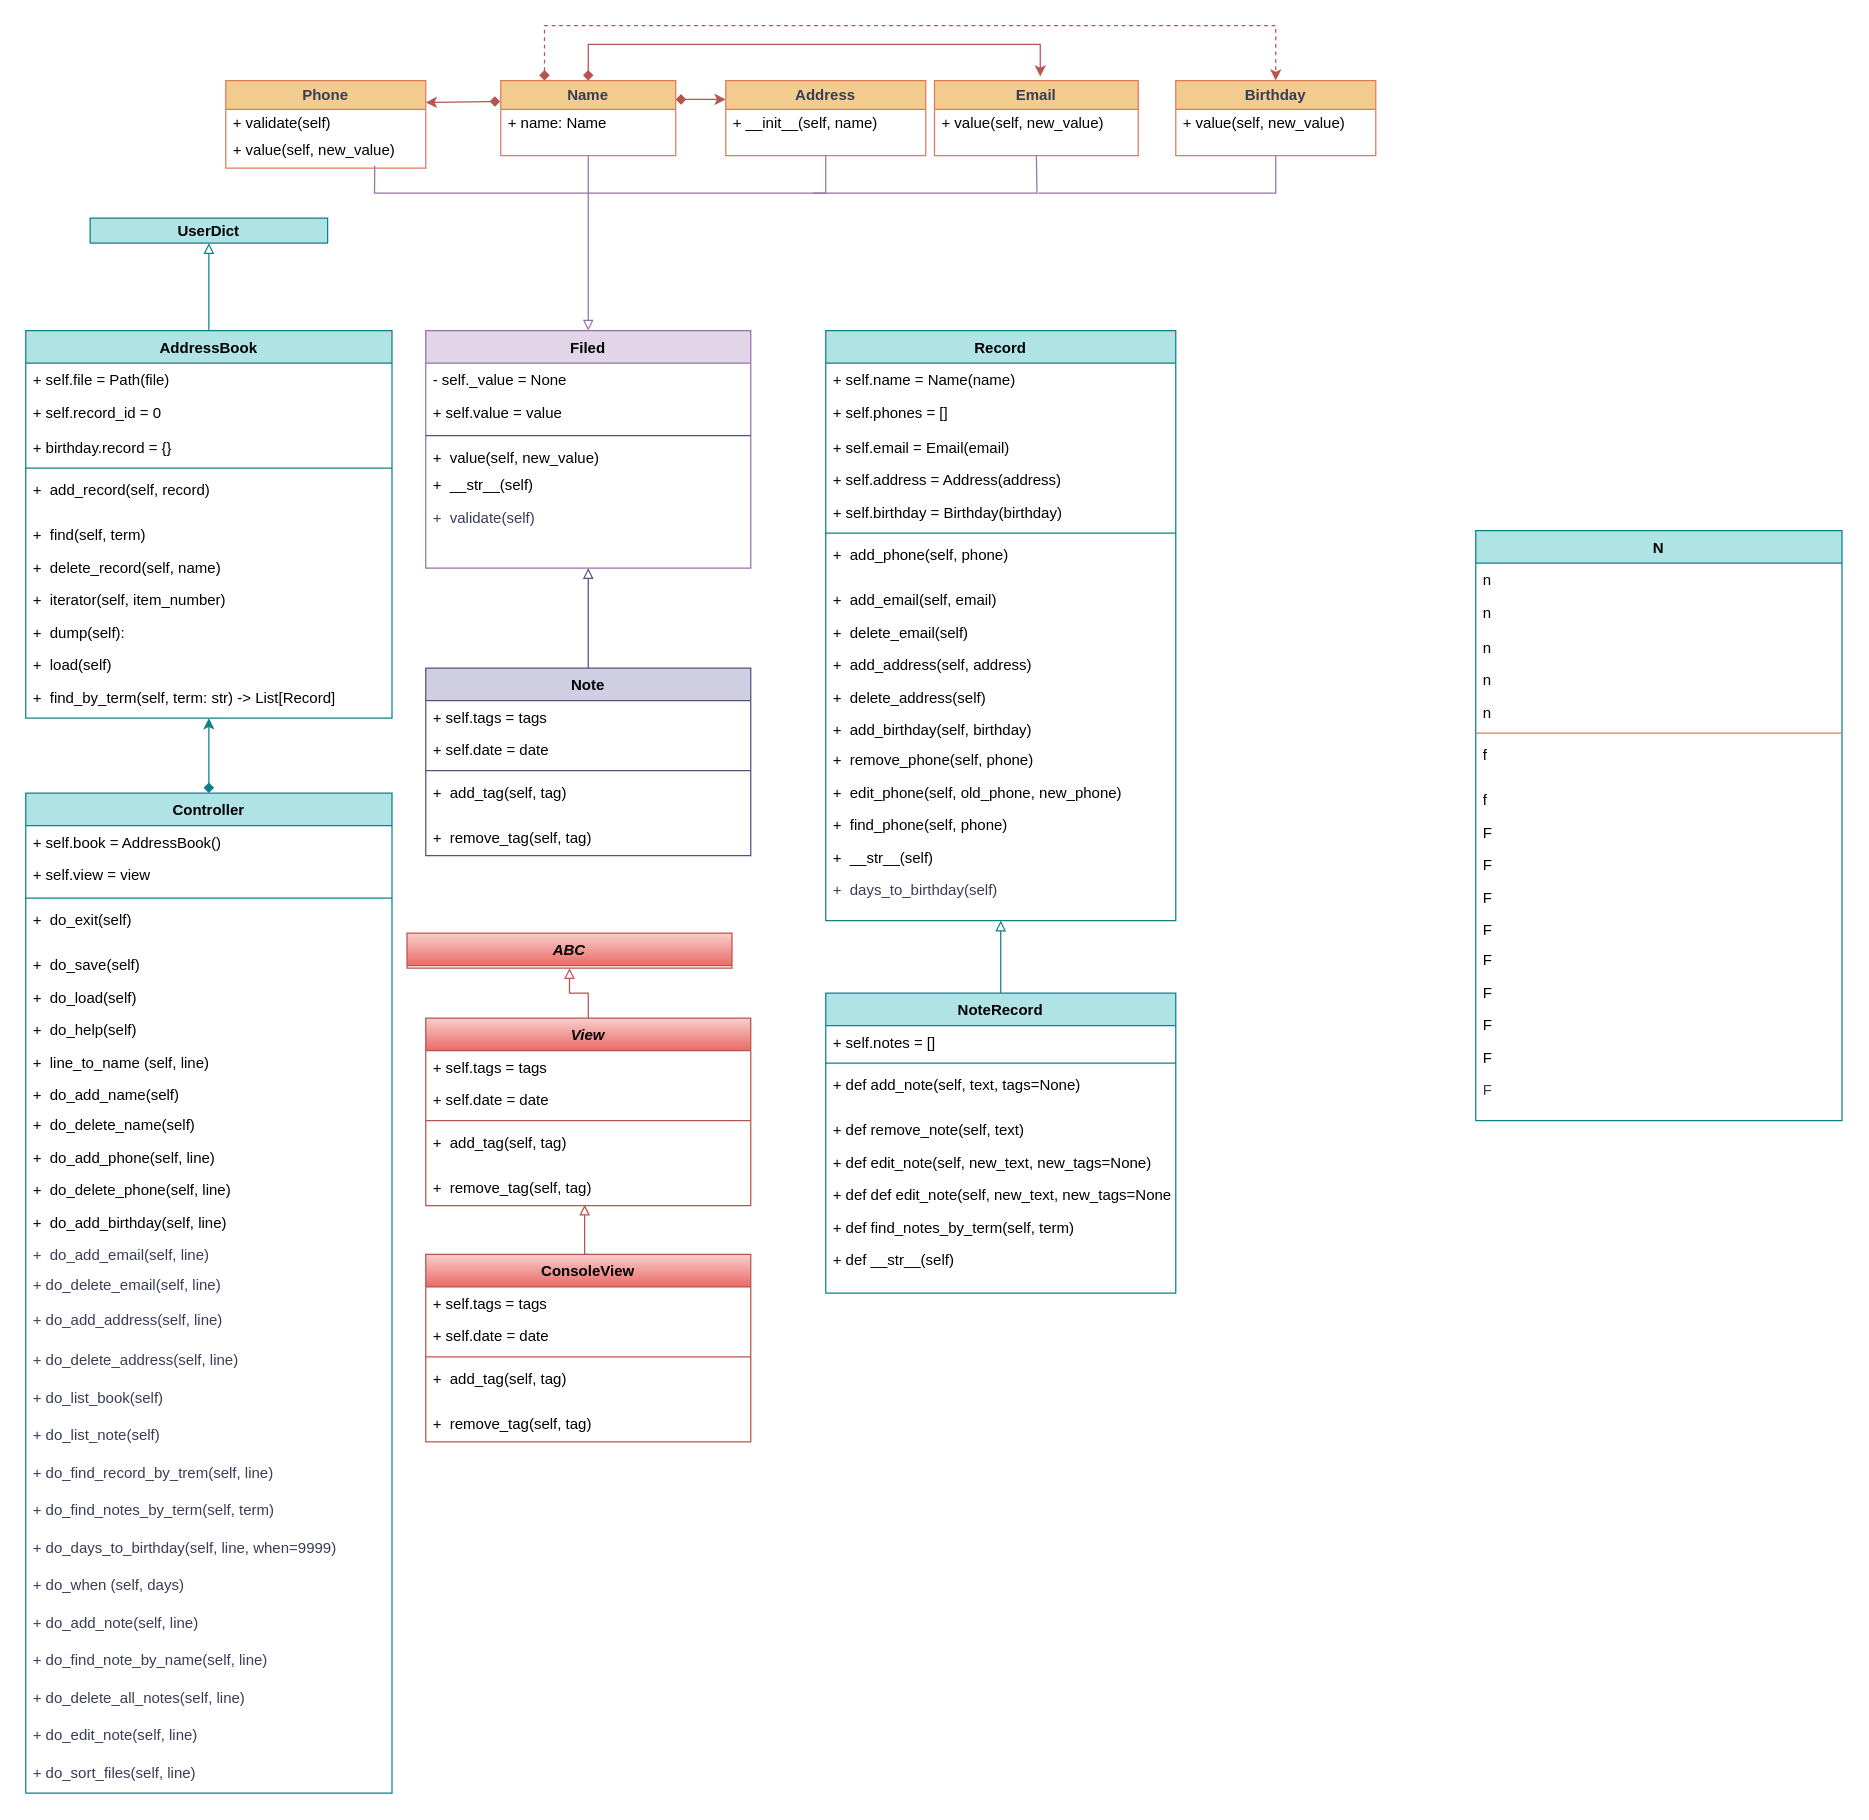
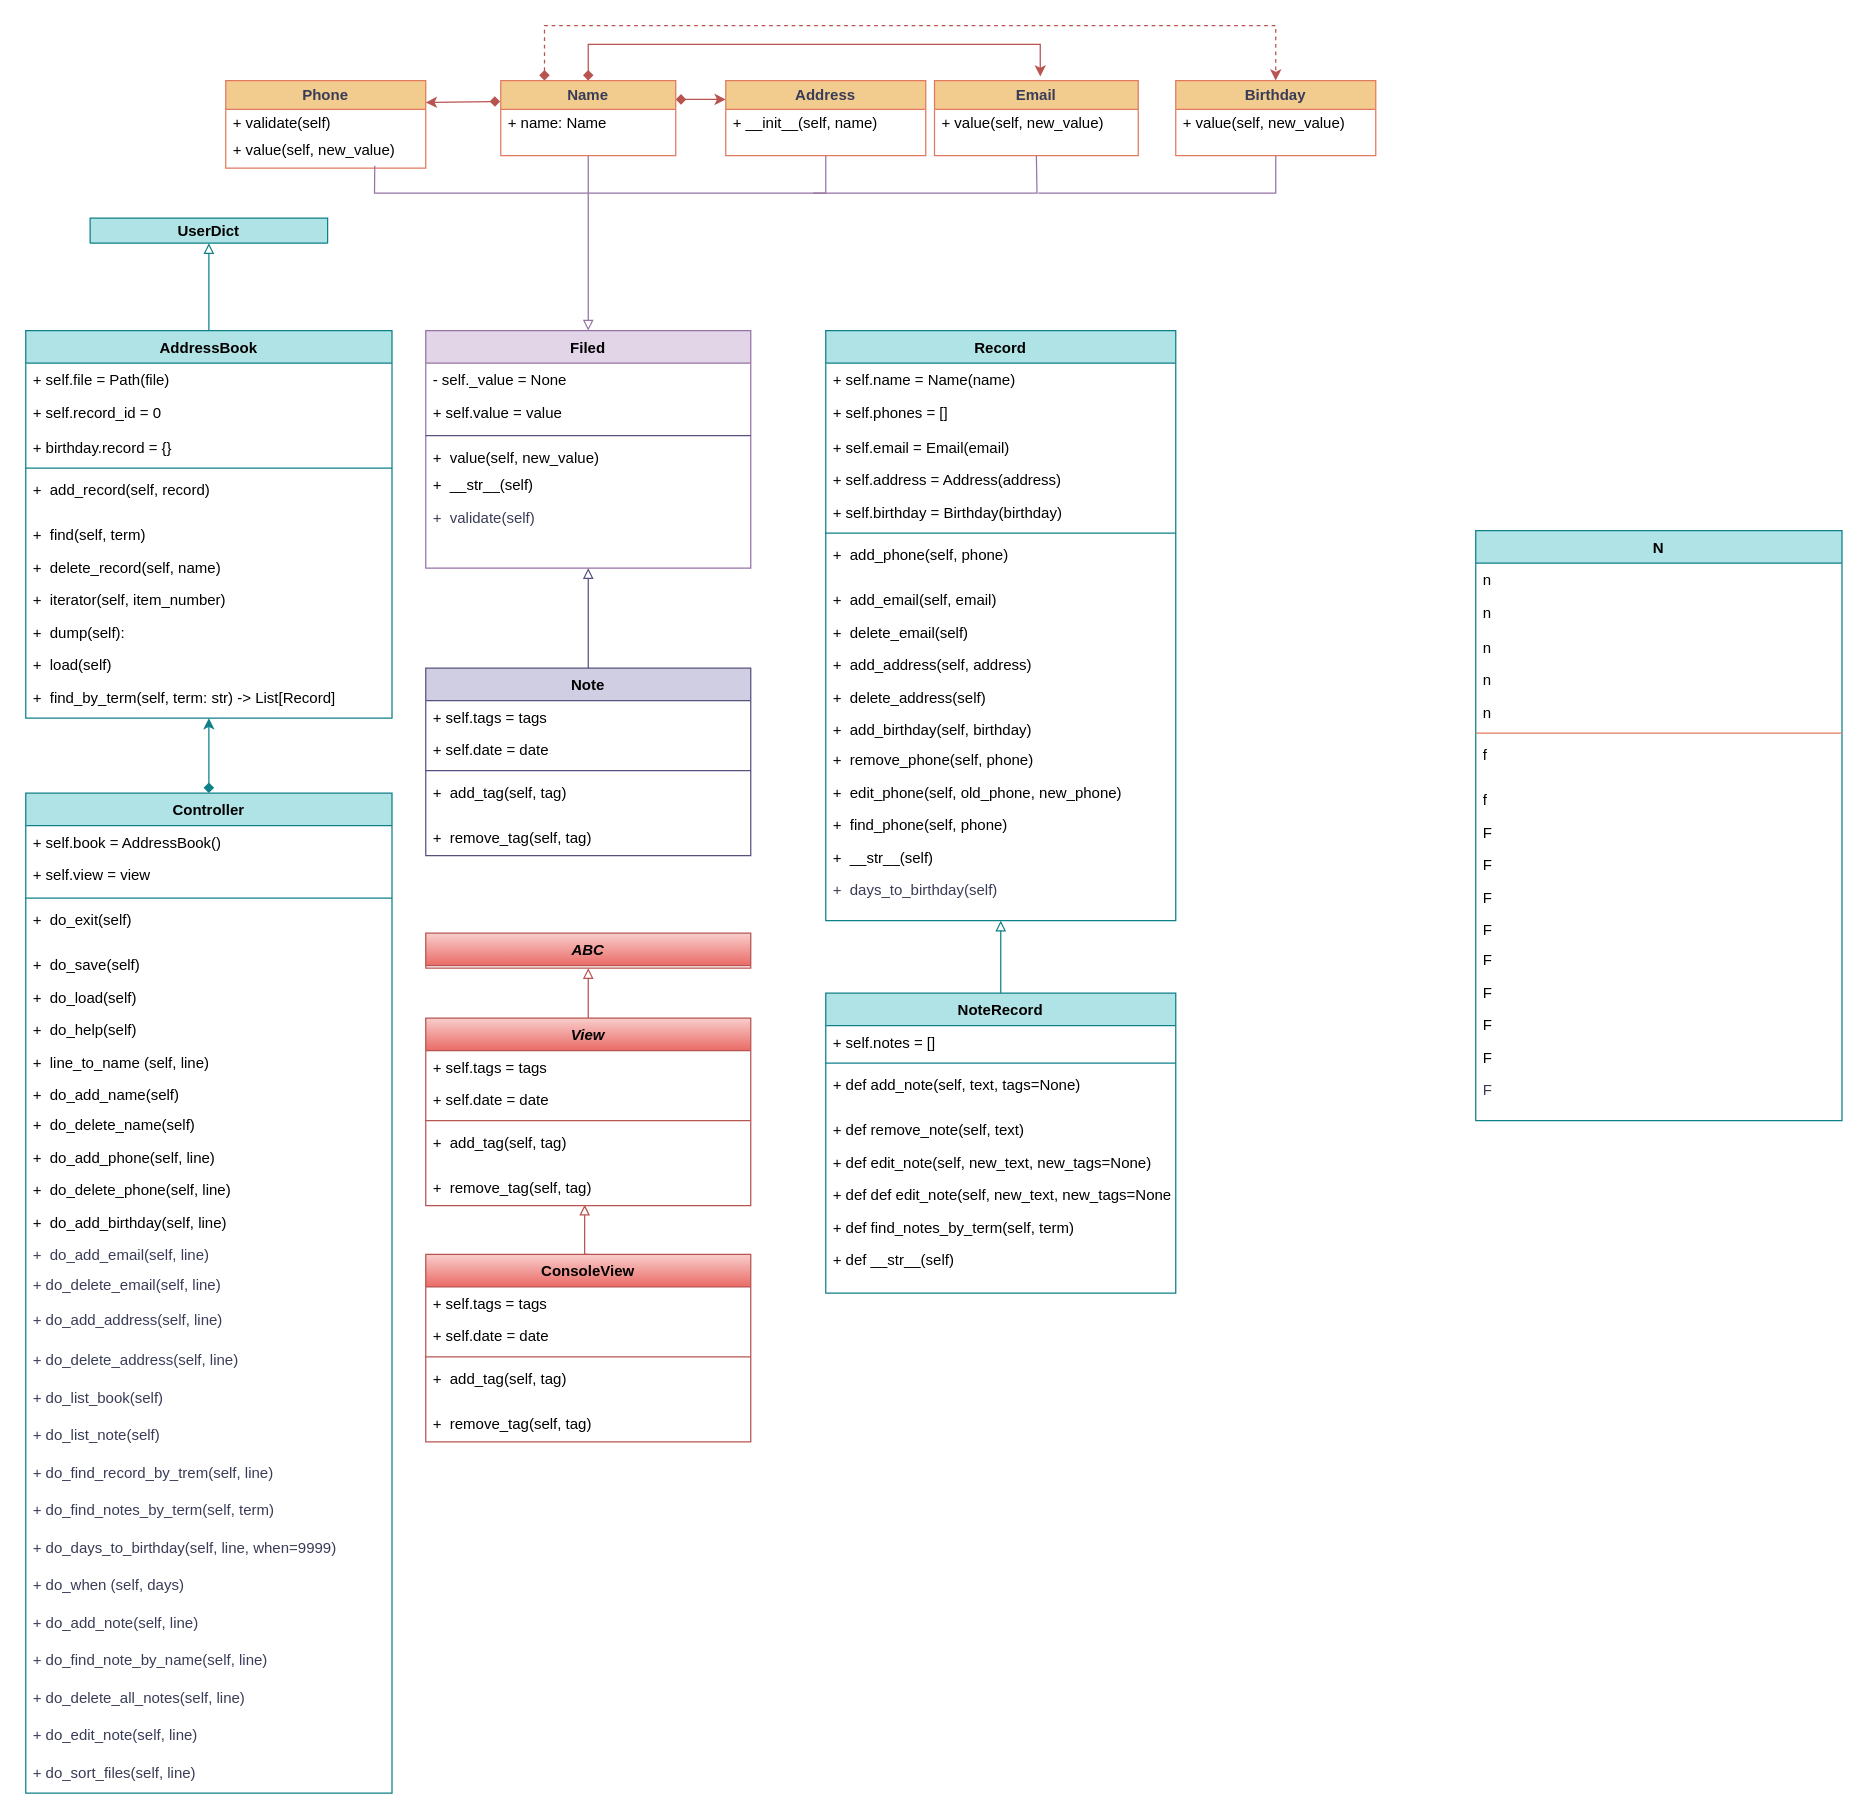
(569, 951) -> (588, 951)
